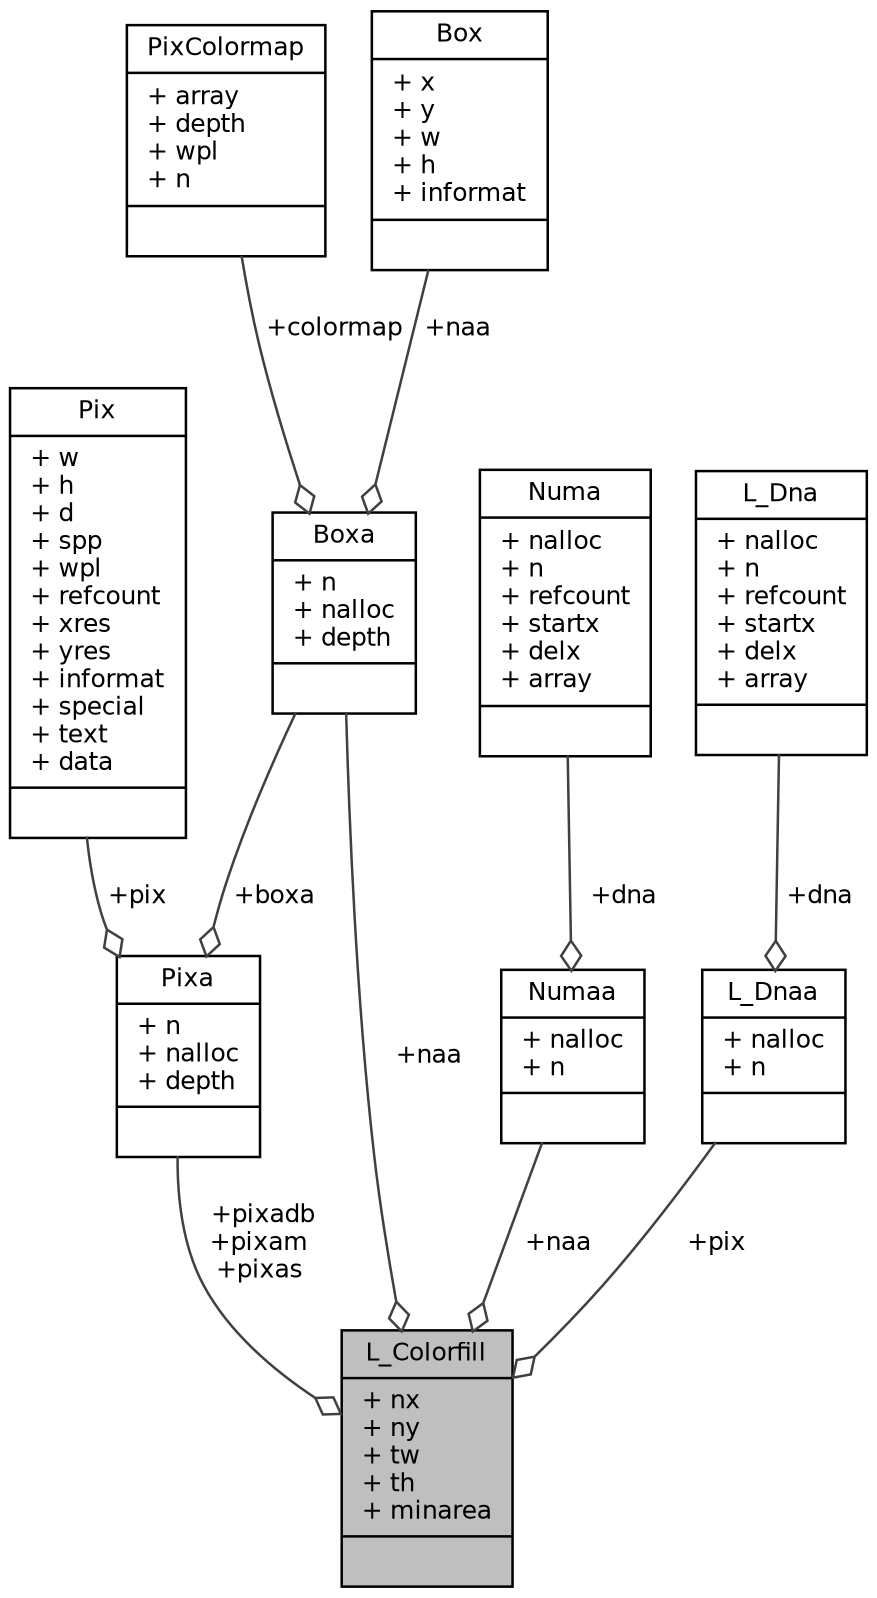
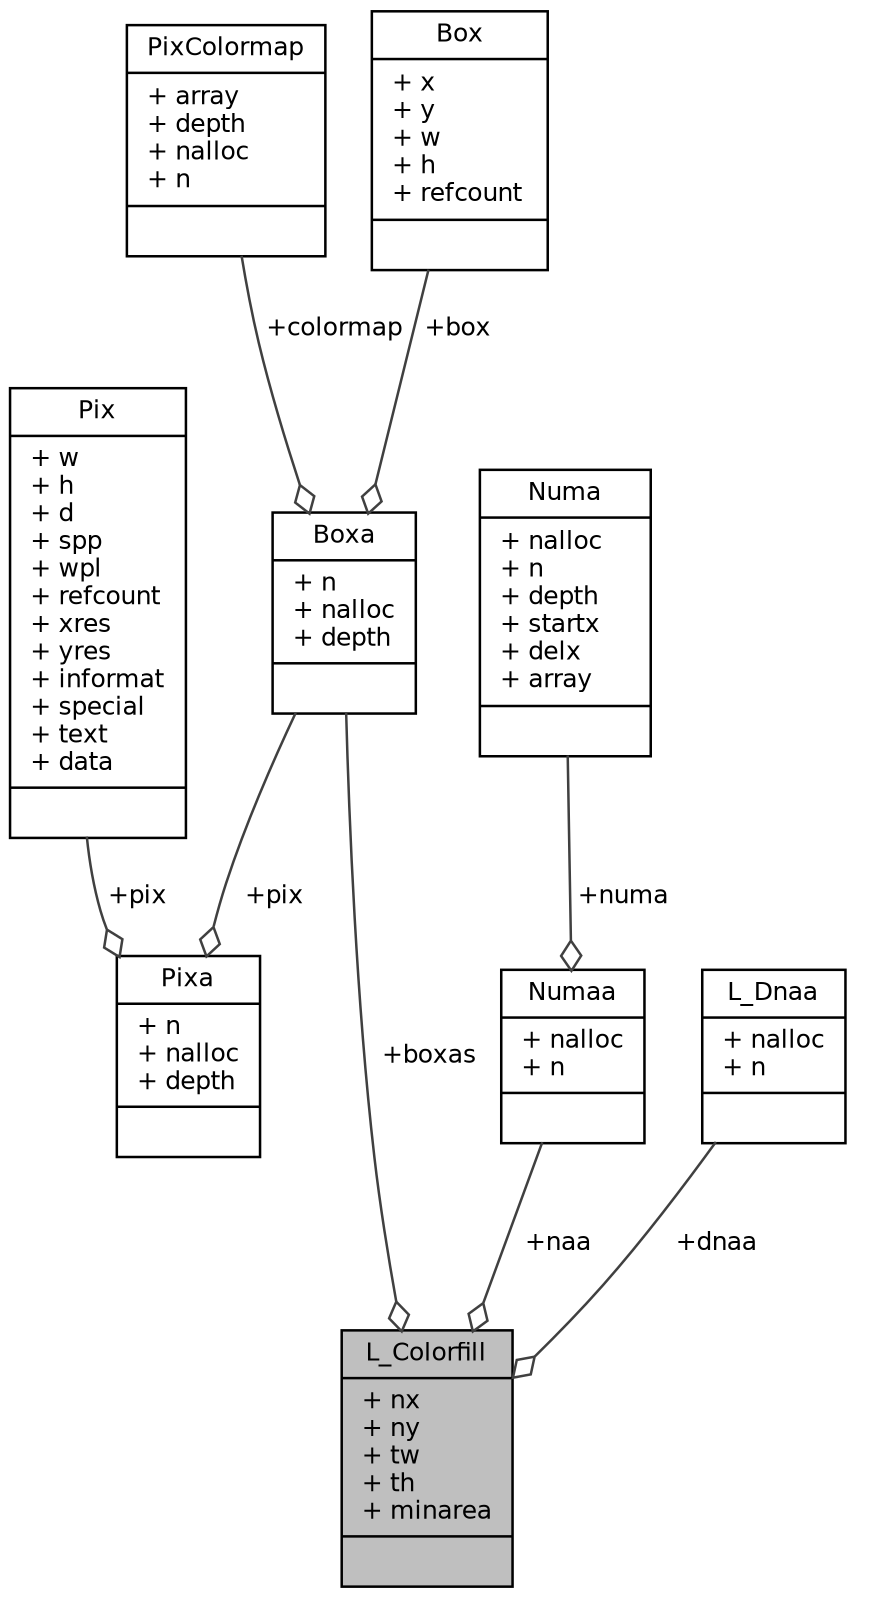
(183, 152) -> (198, 152)
(460, 193) -> (457, 193)
(455, 329) -> (455, 329)
(565, 597) -> (550, 597)
(781, 613) -> none
(271, 897) -> (271, 897)
(621, 897) -> (621, 897)
(426, 1057) -> (426, 1057)
(714, 1244) -> (714, 1244)
(210, 1297) -> none
